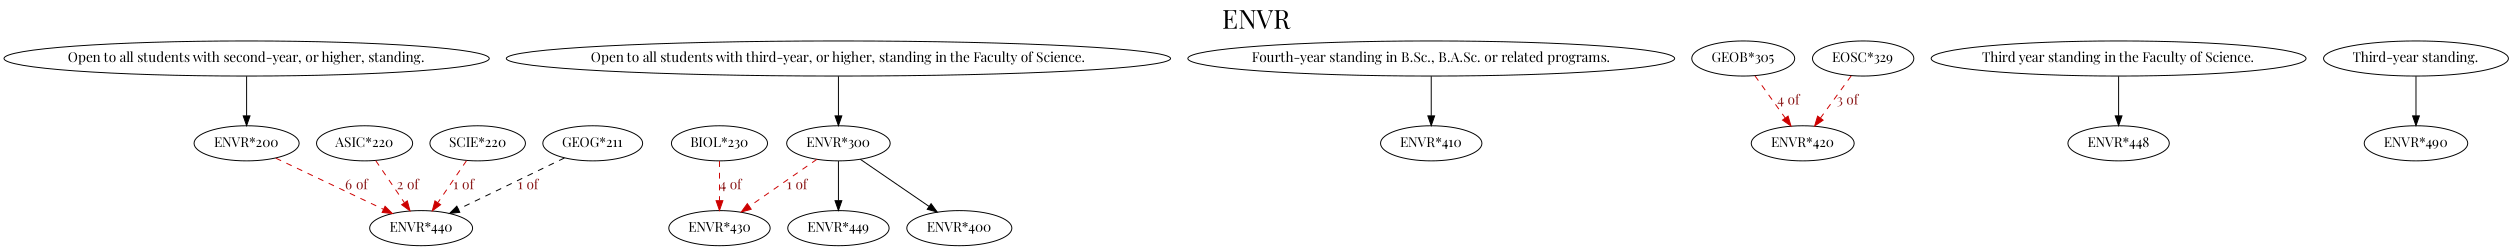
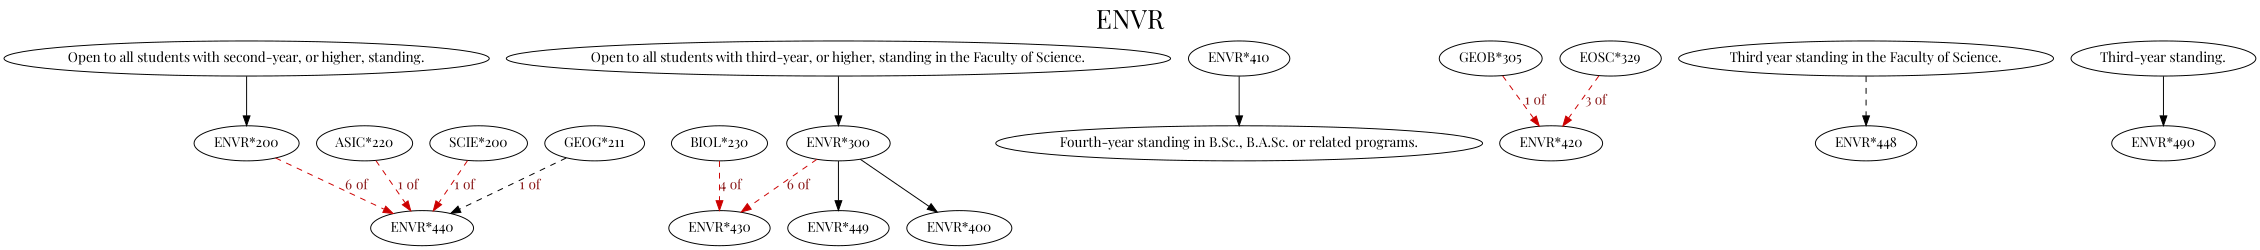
(1431, 96) -> (1239, 96)
(2119, 96) -> (1866, 96)
(1789, 101) -> (1536, 101)
(478, 143) -> (479, 143)
(408, 186) -> (408, 186)
(797, 186) -> (798, 186)
